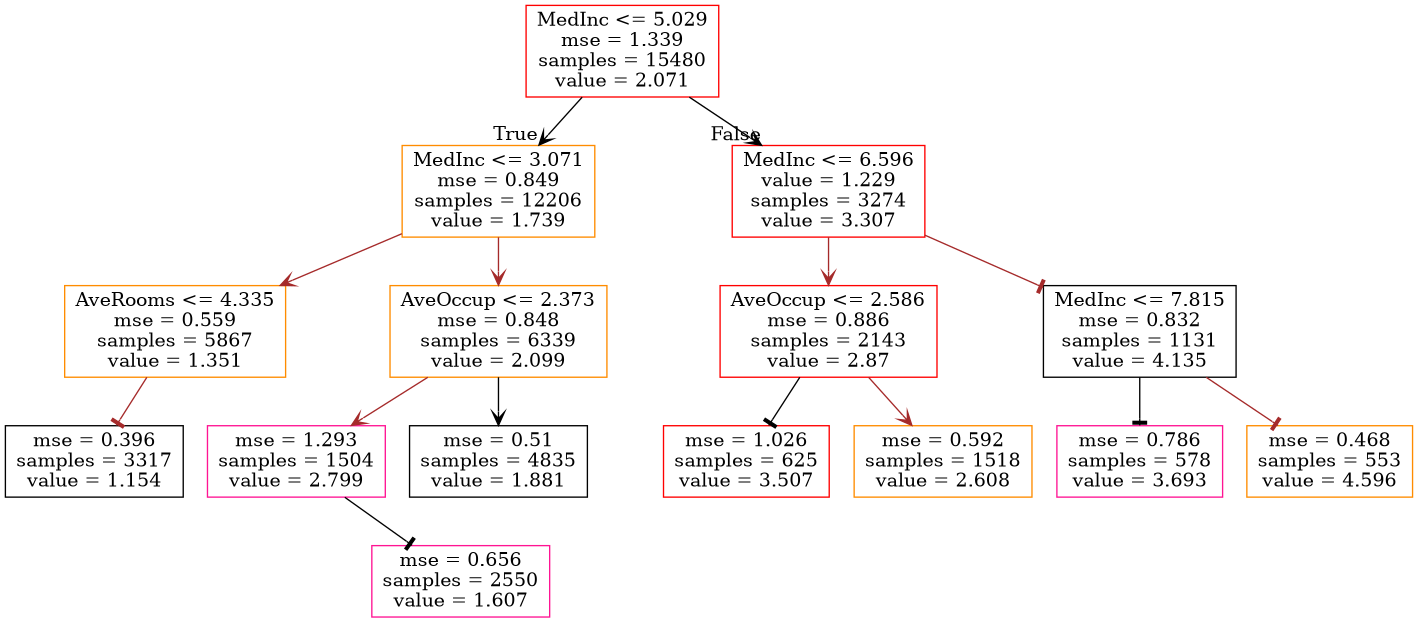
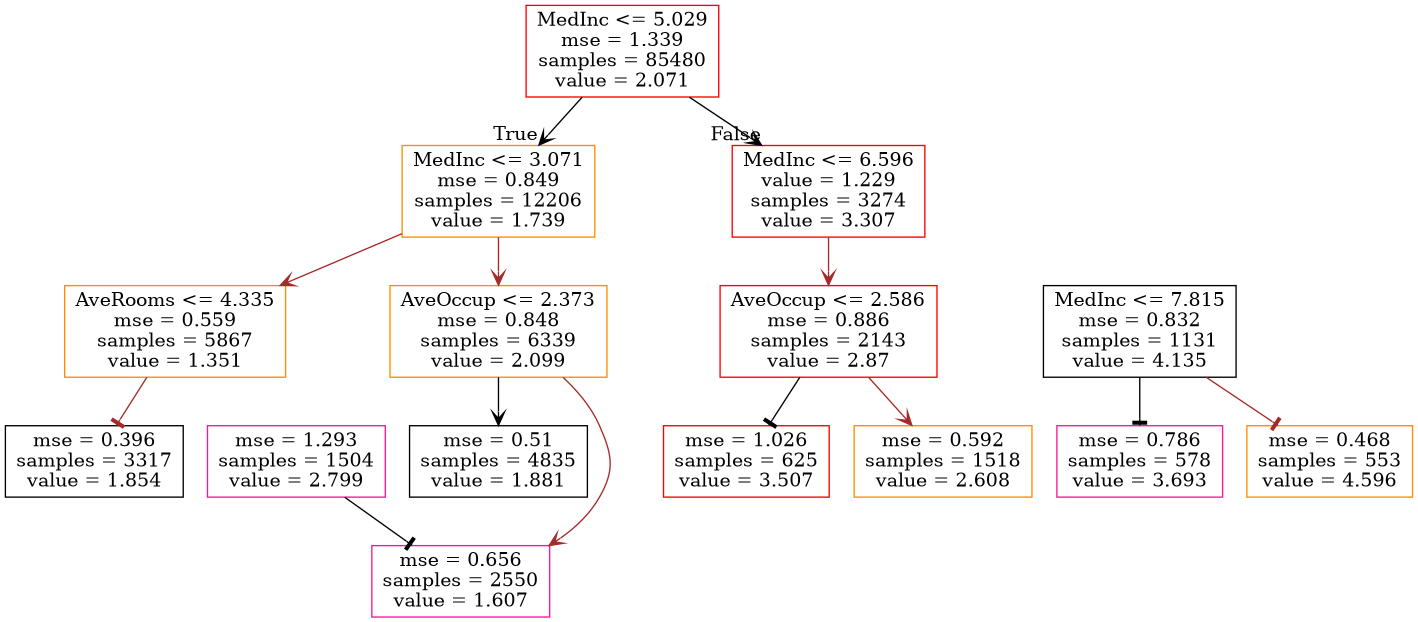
(622, 51) -> (622, 51)
(981, 260) -> none
(396, 398) -> (610, 460)
(94, 461) -> (94, 461)
